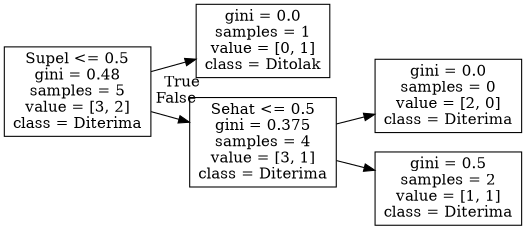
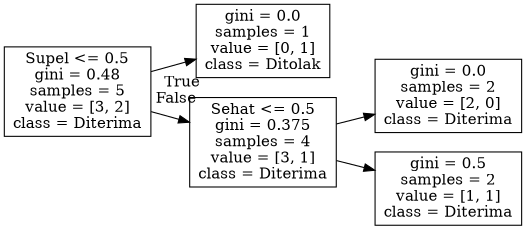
(448, 96) -> (448, 96)
